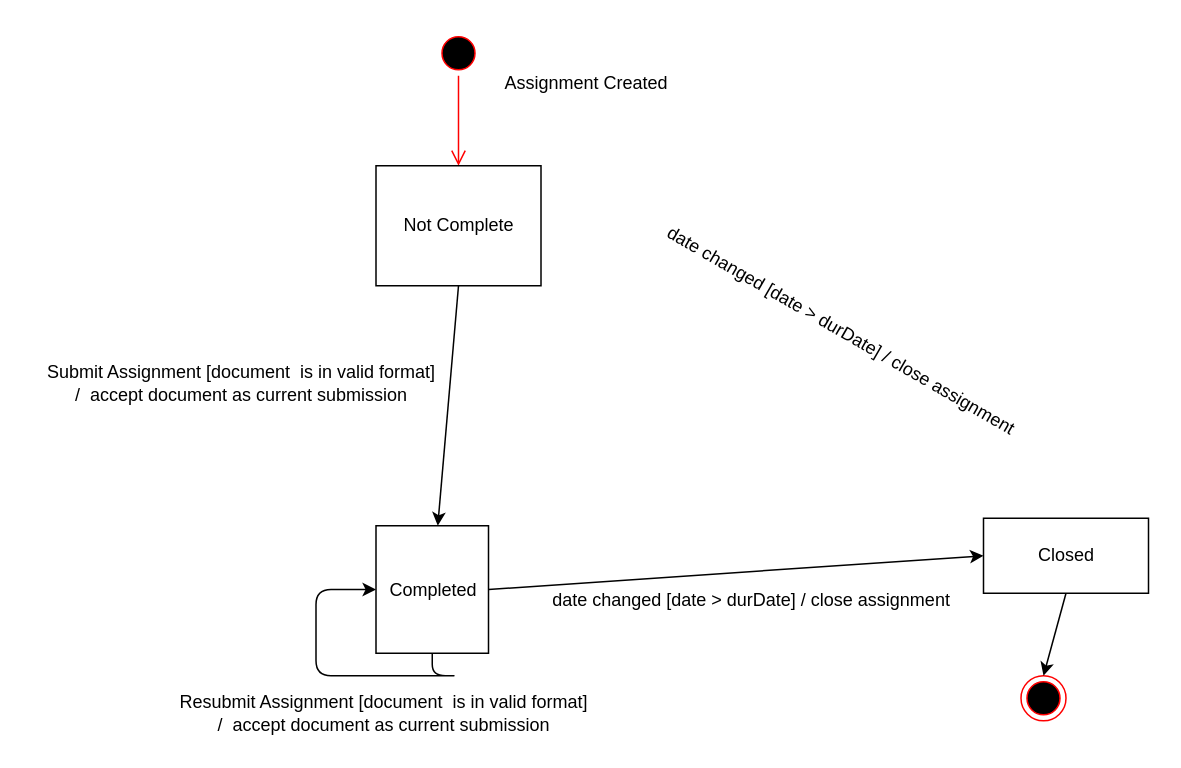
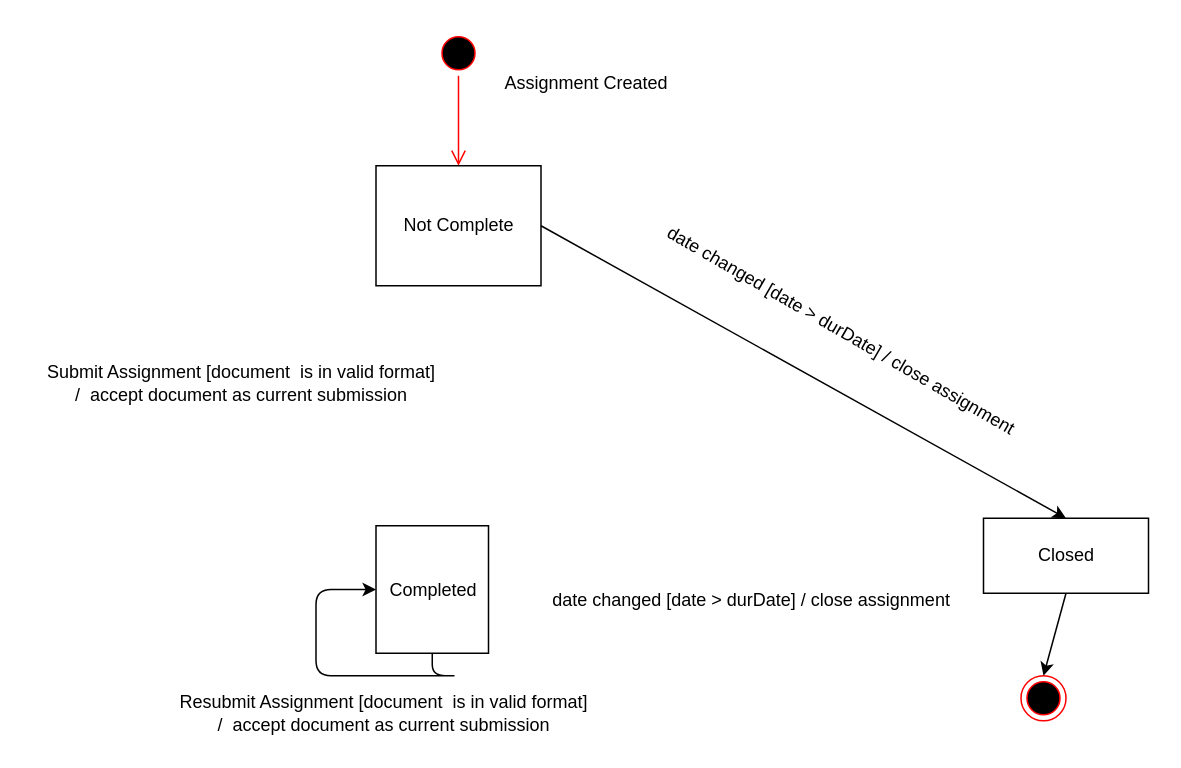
none -> (799, 369)
(448, 400) -> none
(731, 573) -> none
